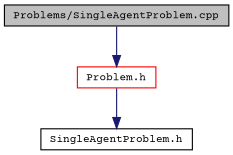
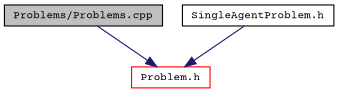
(117, 15) -> (83, 15)
(117, 103) -> (219, 43)
